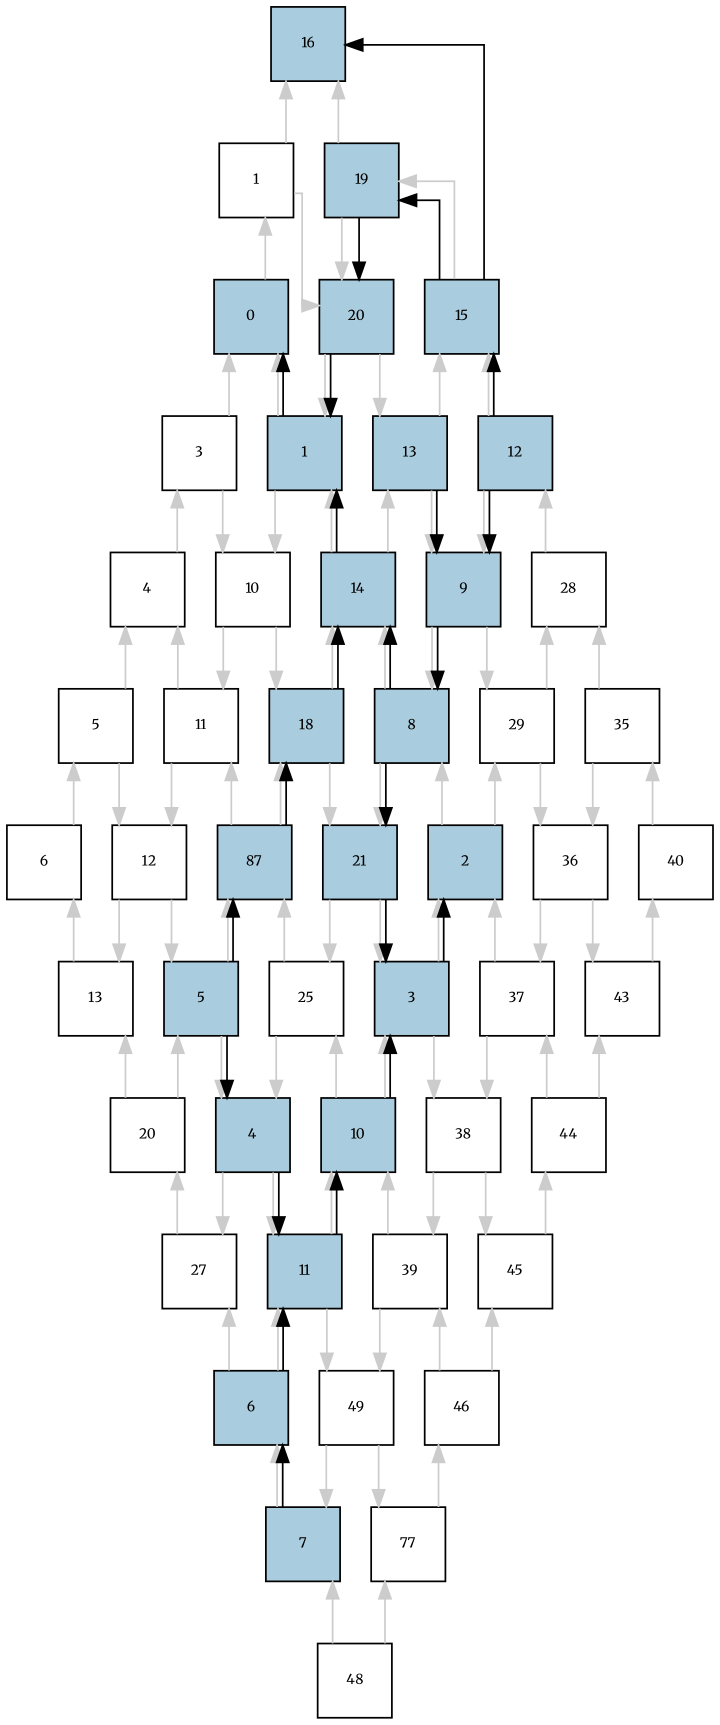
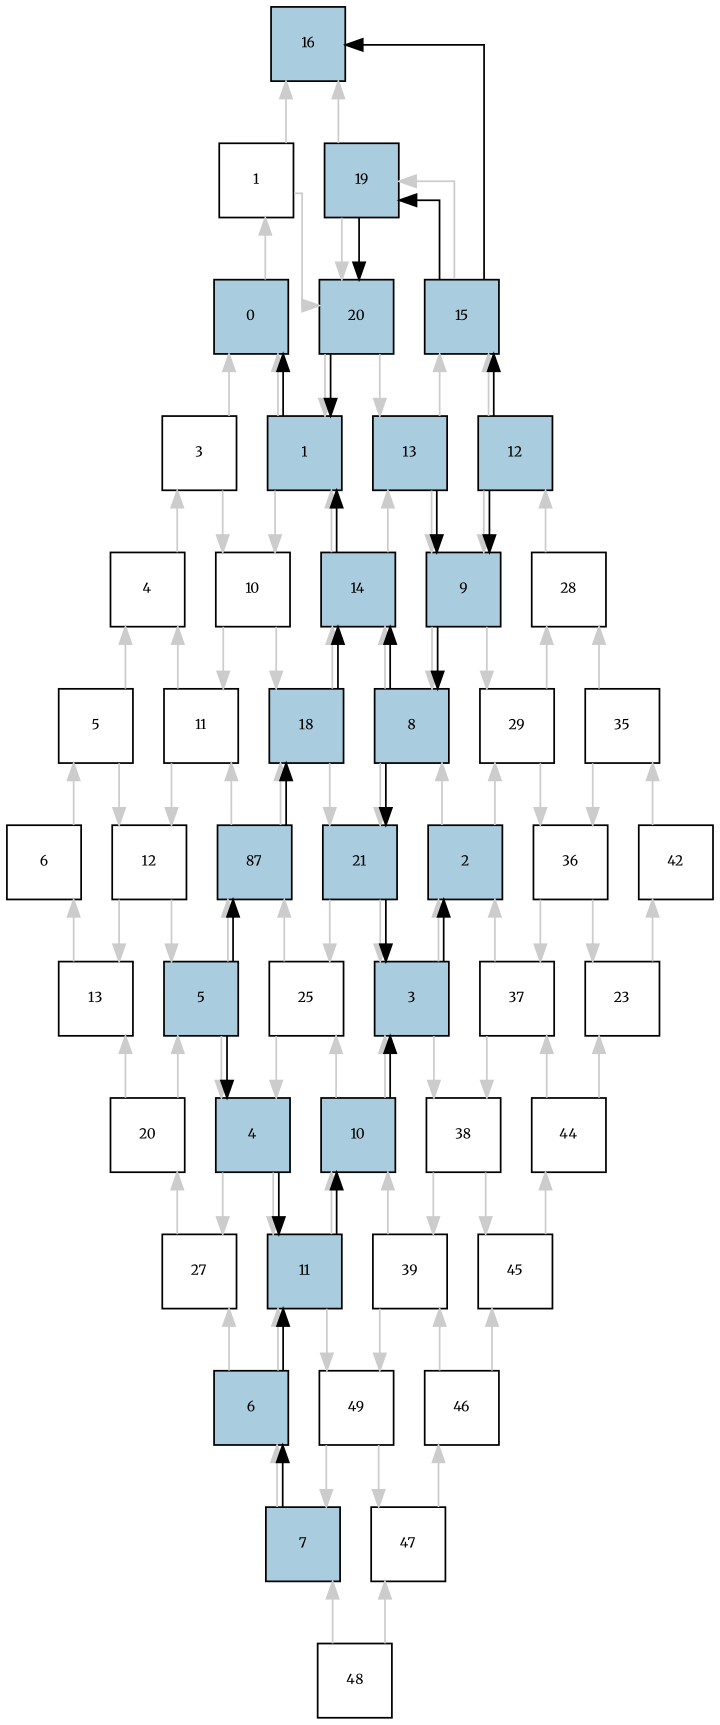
(676, 862) -> (676, 862)
(622, 999) -> (622, 999)
(408, 1544) -> (408, 1544)
